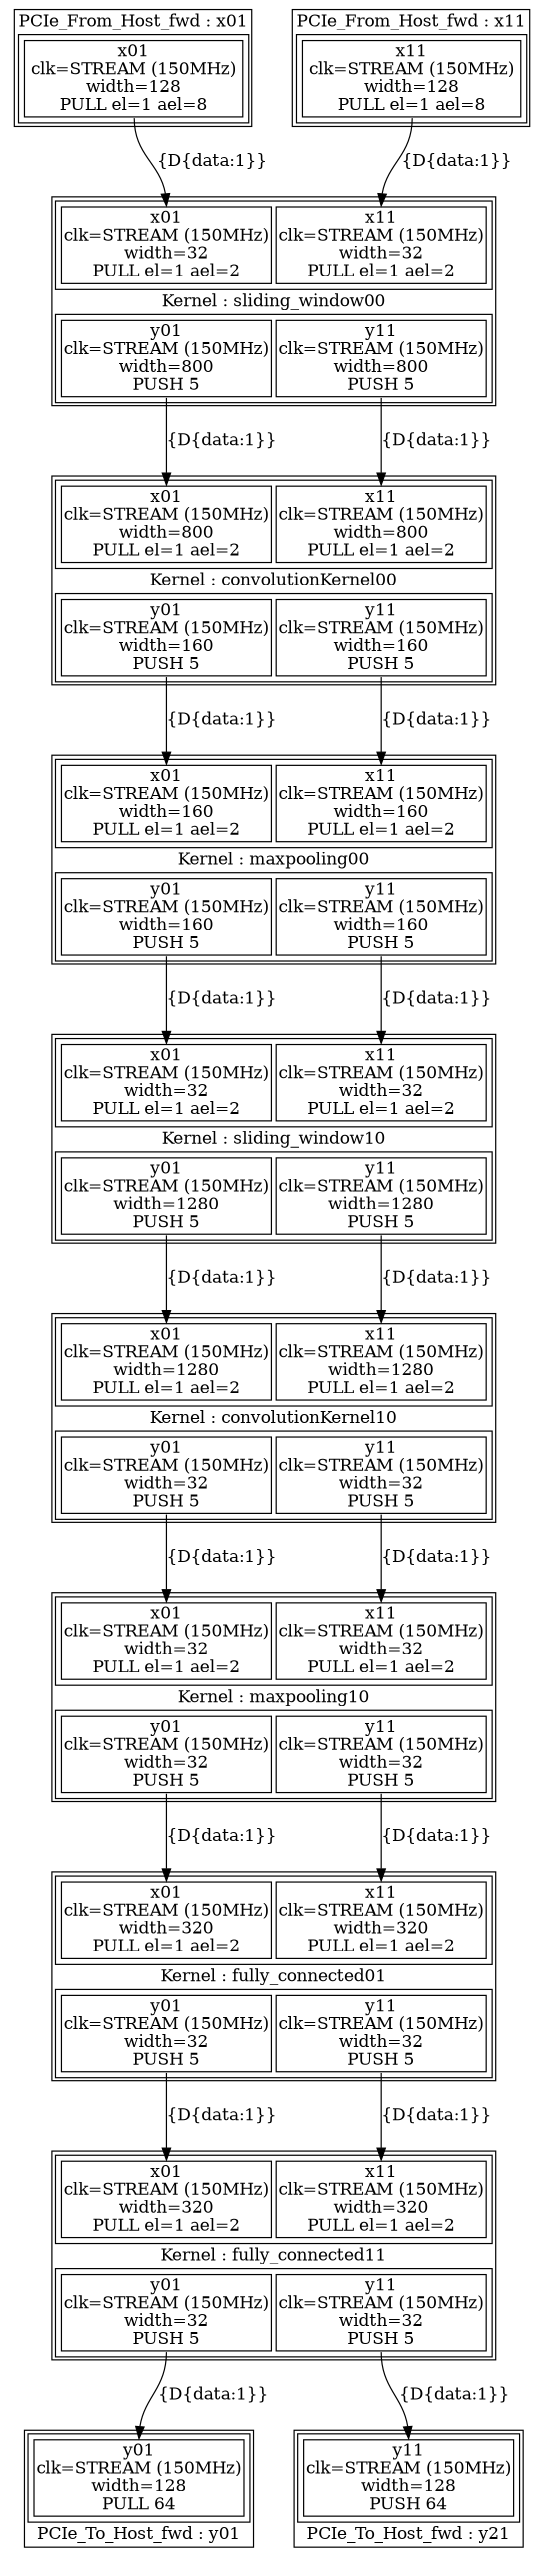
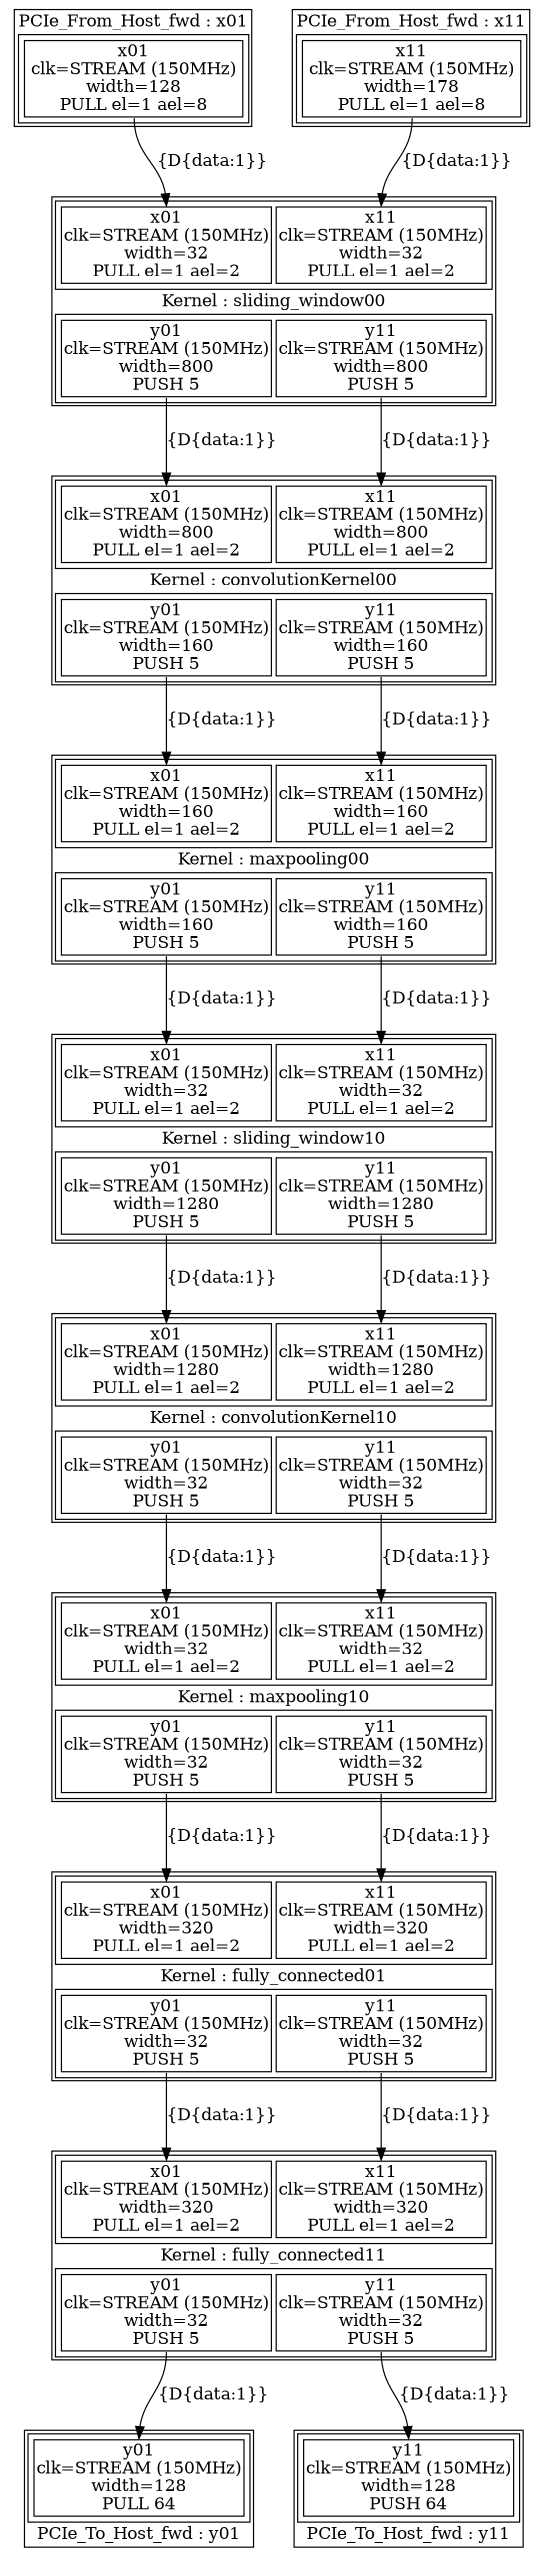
(412, 87) -> (412, 87)
(409, 2534) -> (409, 2534)
